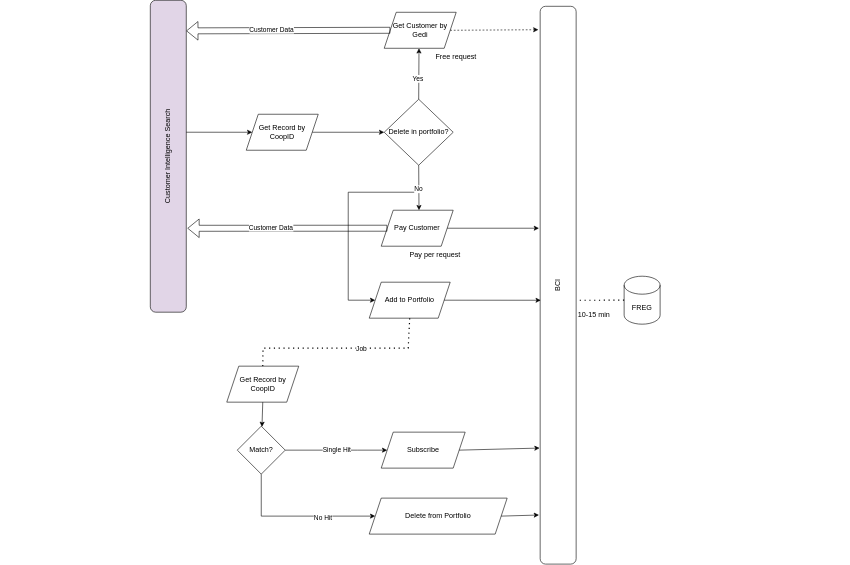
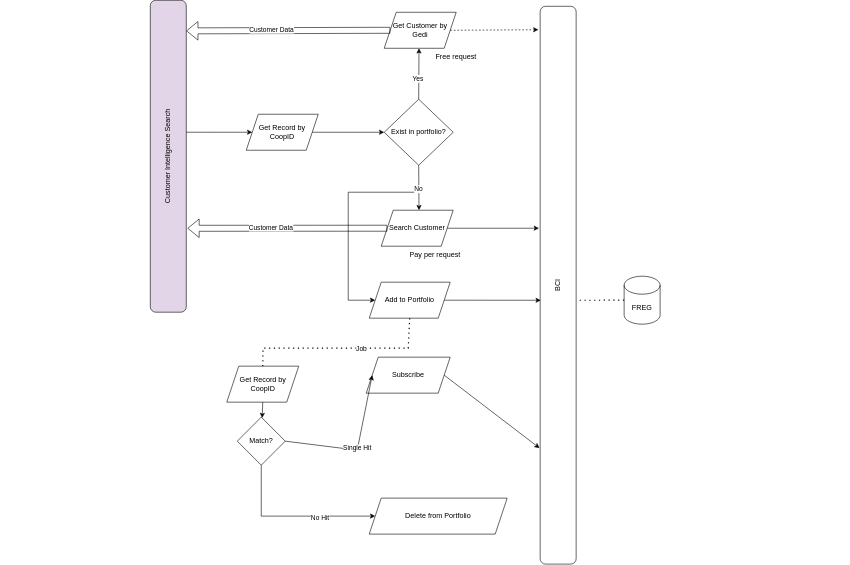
(419, 132) -> (419, 132)
(417, 228) -> (417, 228)
(594, 315) -> none
(261, 450) -> (261, 441)
(423, 450) -> (408, 375)
(525, 516) -> none
